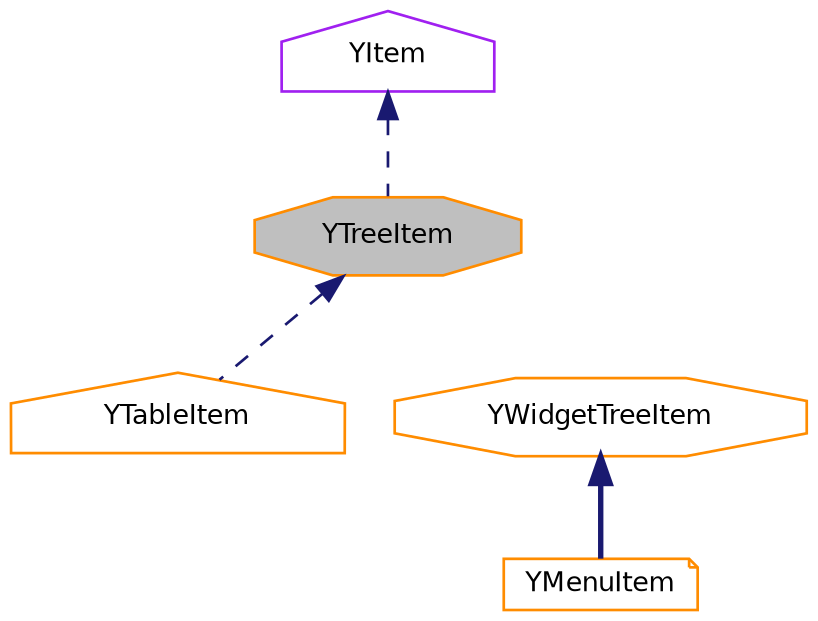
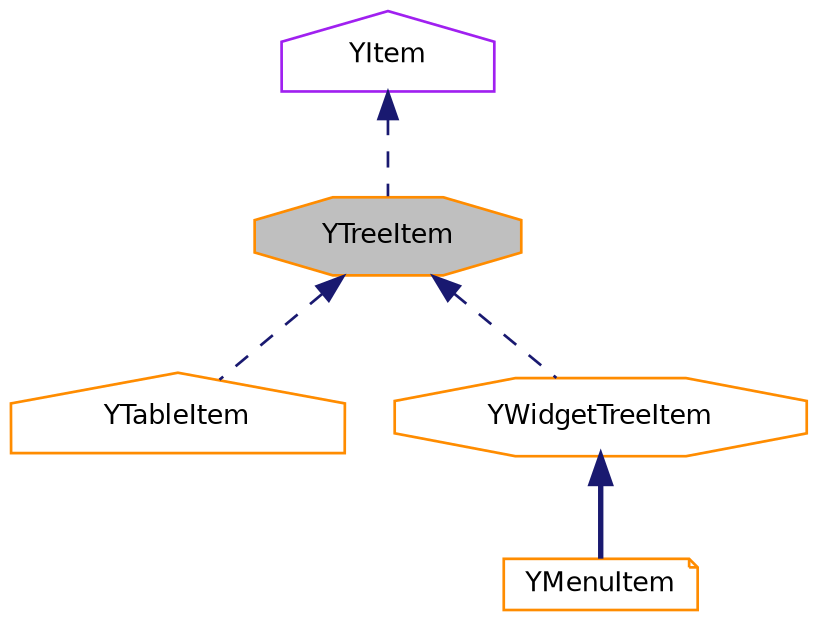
none -> (505, 336)
